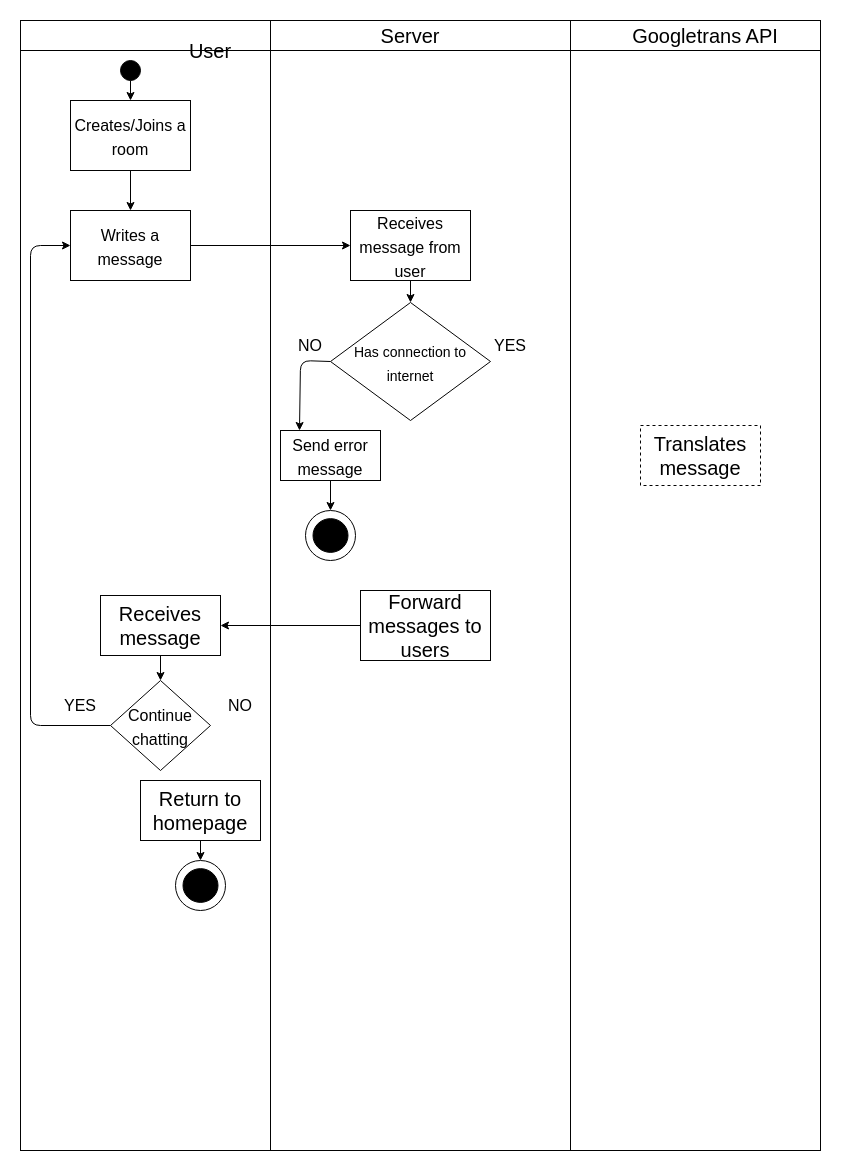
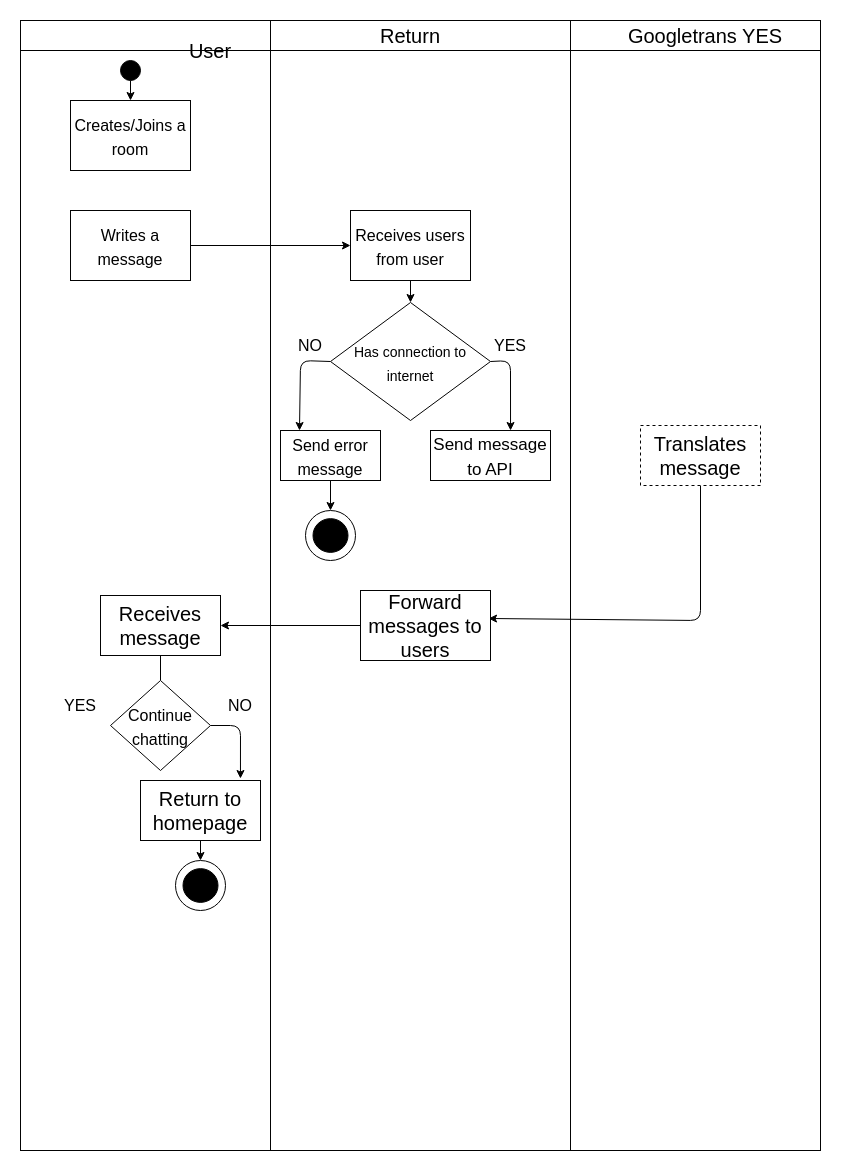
(411, 36) -> (411, 36)
(706, 36) -> (706, 36)
(131, 187) -> none
(411, 246) -> (411, 246)
none -> (511, 387)
none -> (491, 456)
(31, 510) -> none
none -> (660, 620)
(161, 672) -> (161, 675)
none -> (240, 739)
